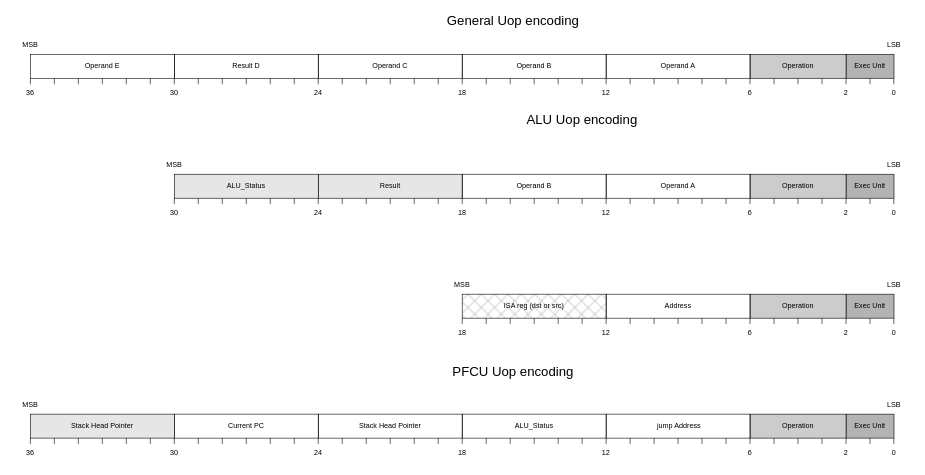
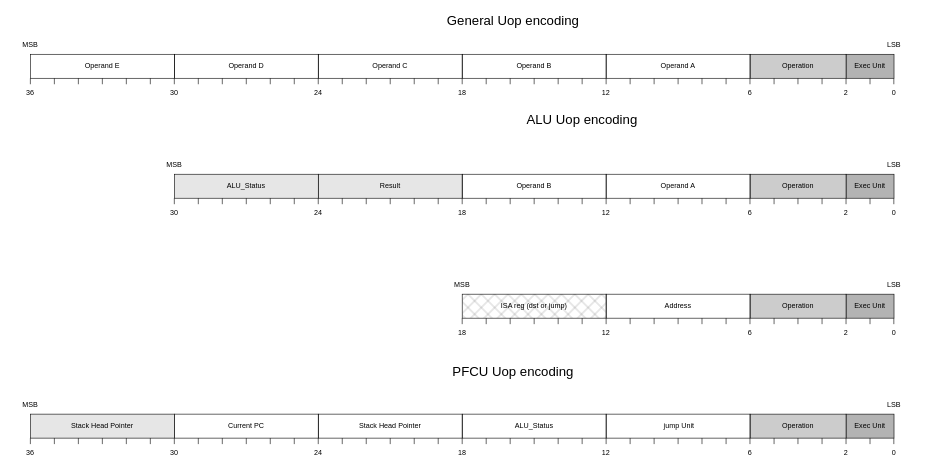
(246, 66) -> (246, 66)
(534, 306) -> (534, 306)
(678, 426) -> (678, 426)
